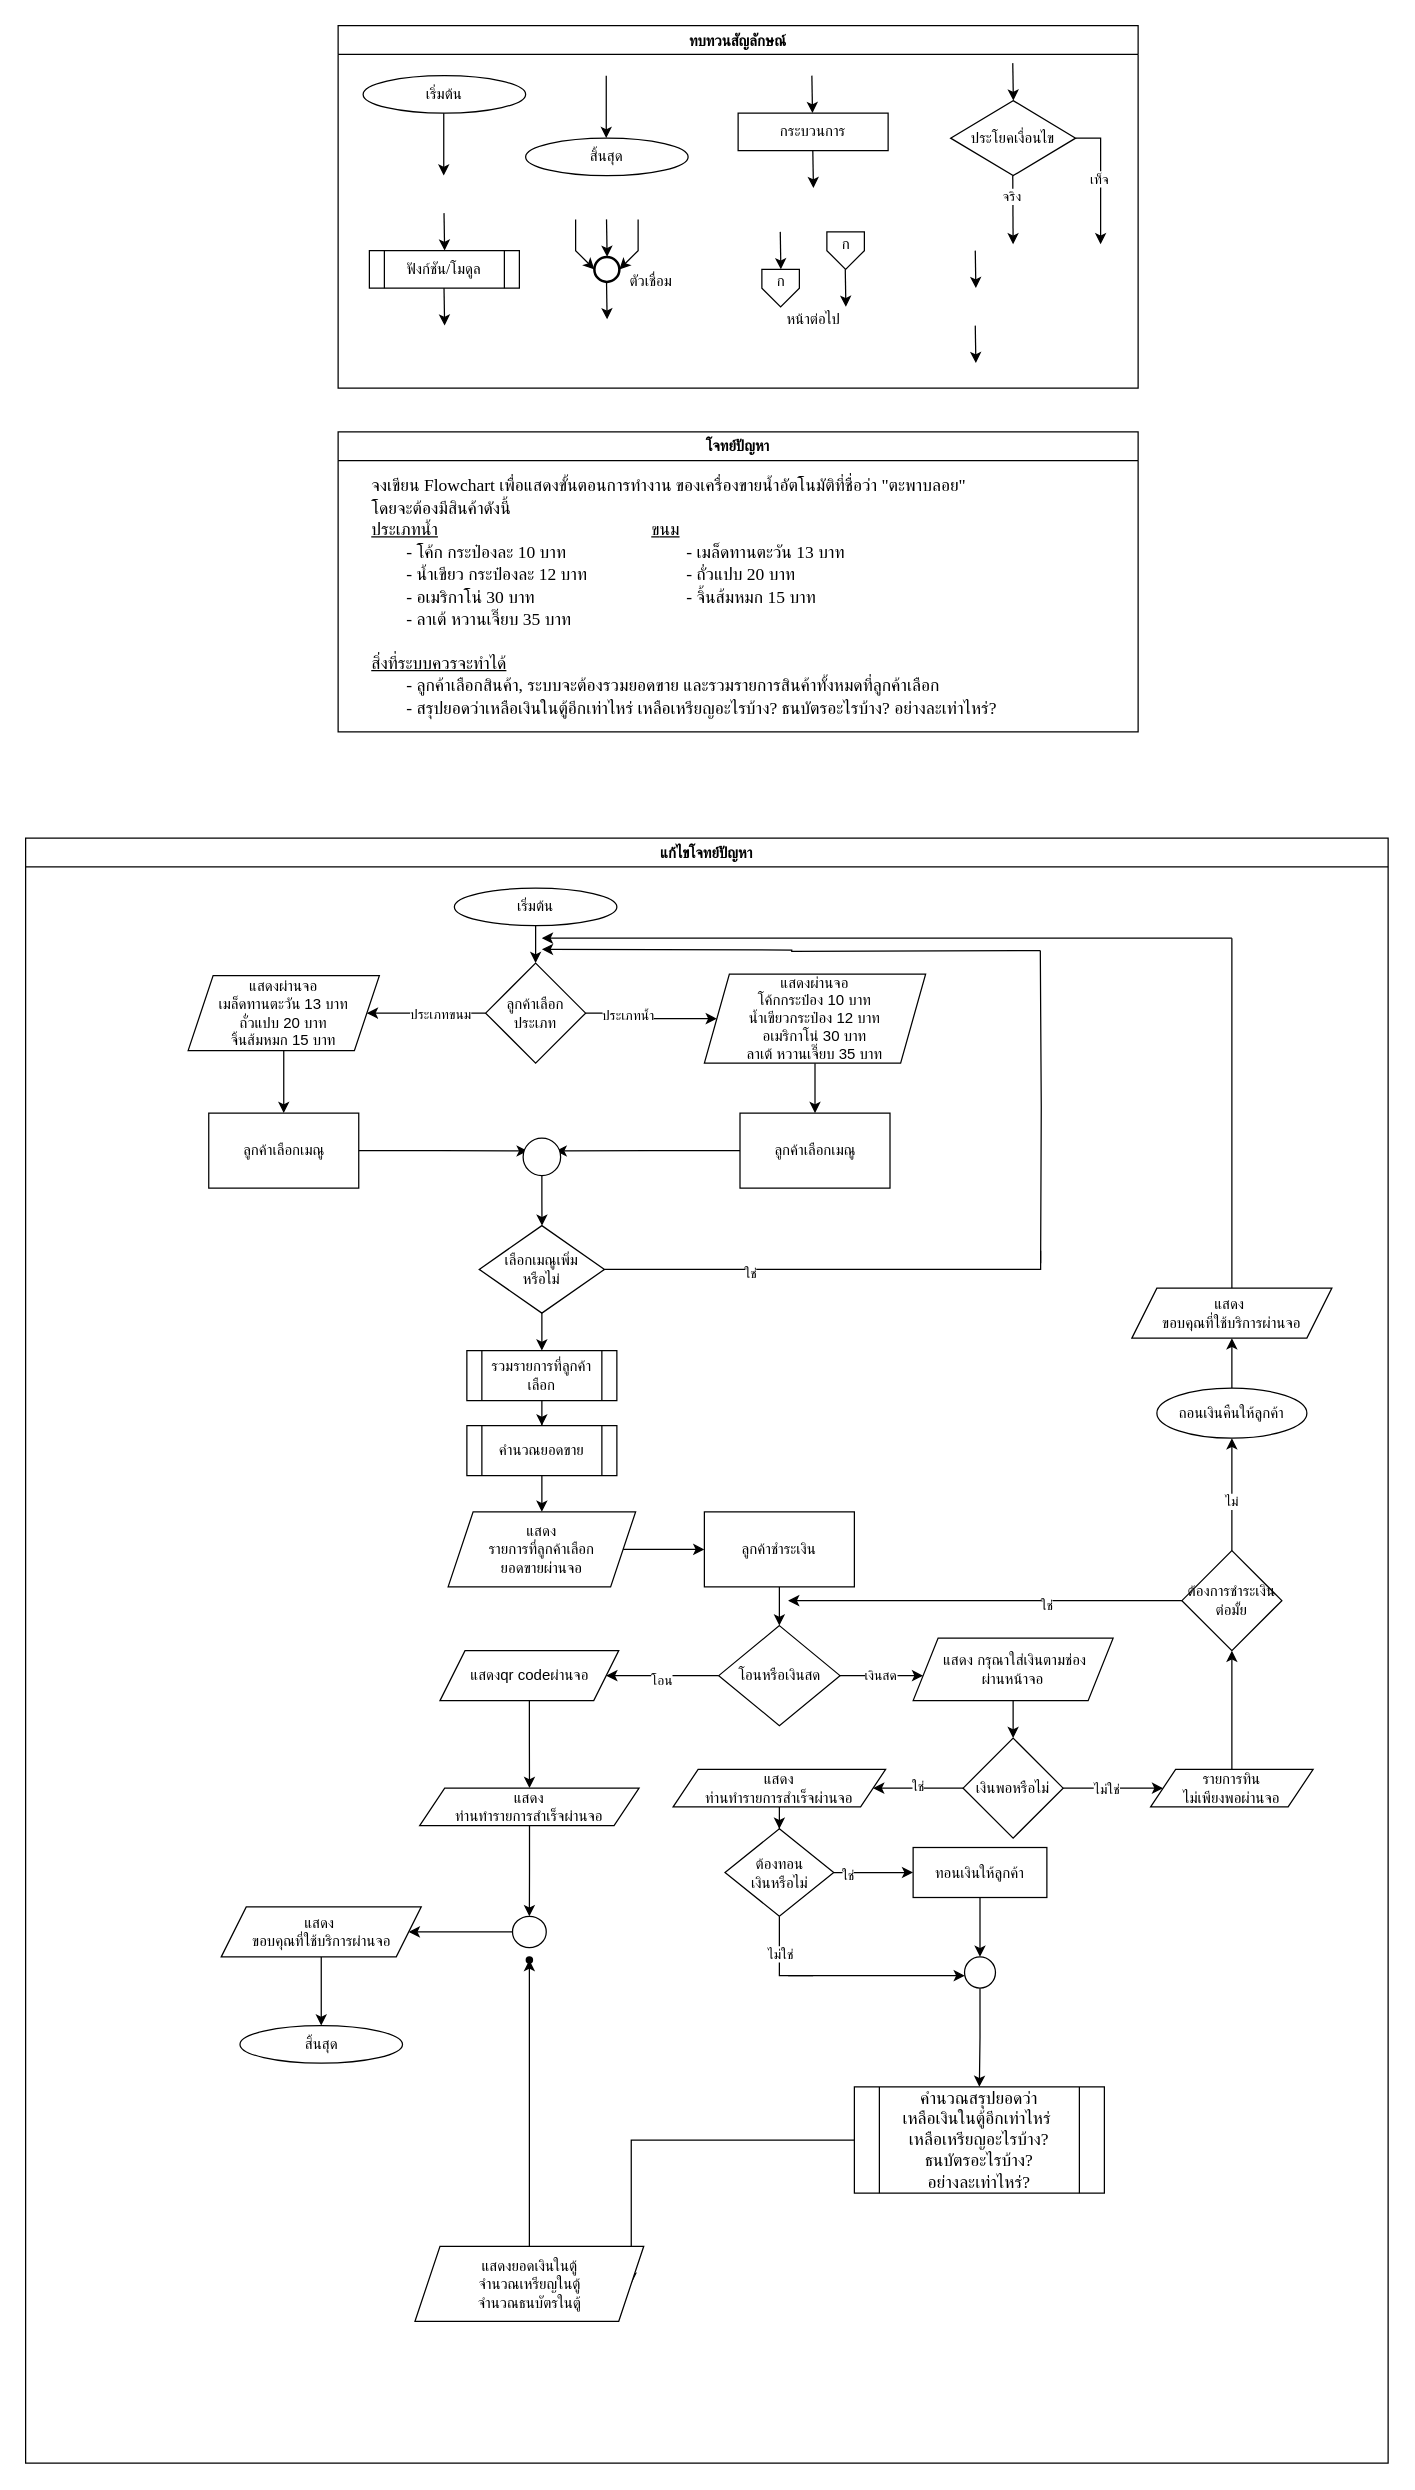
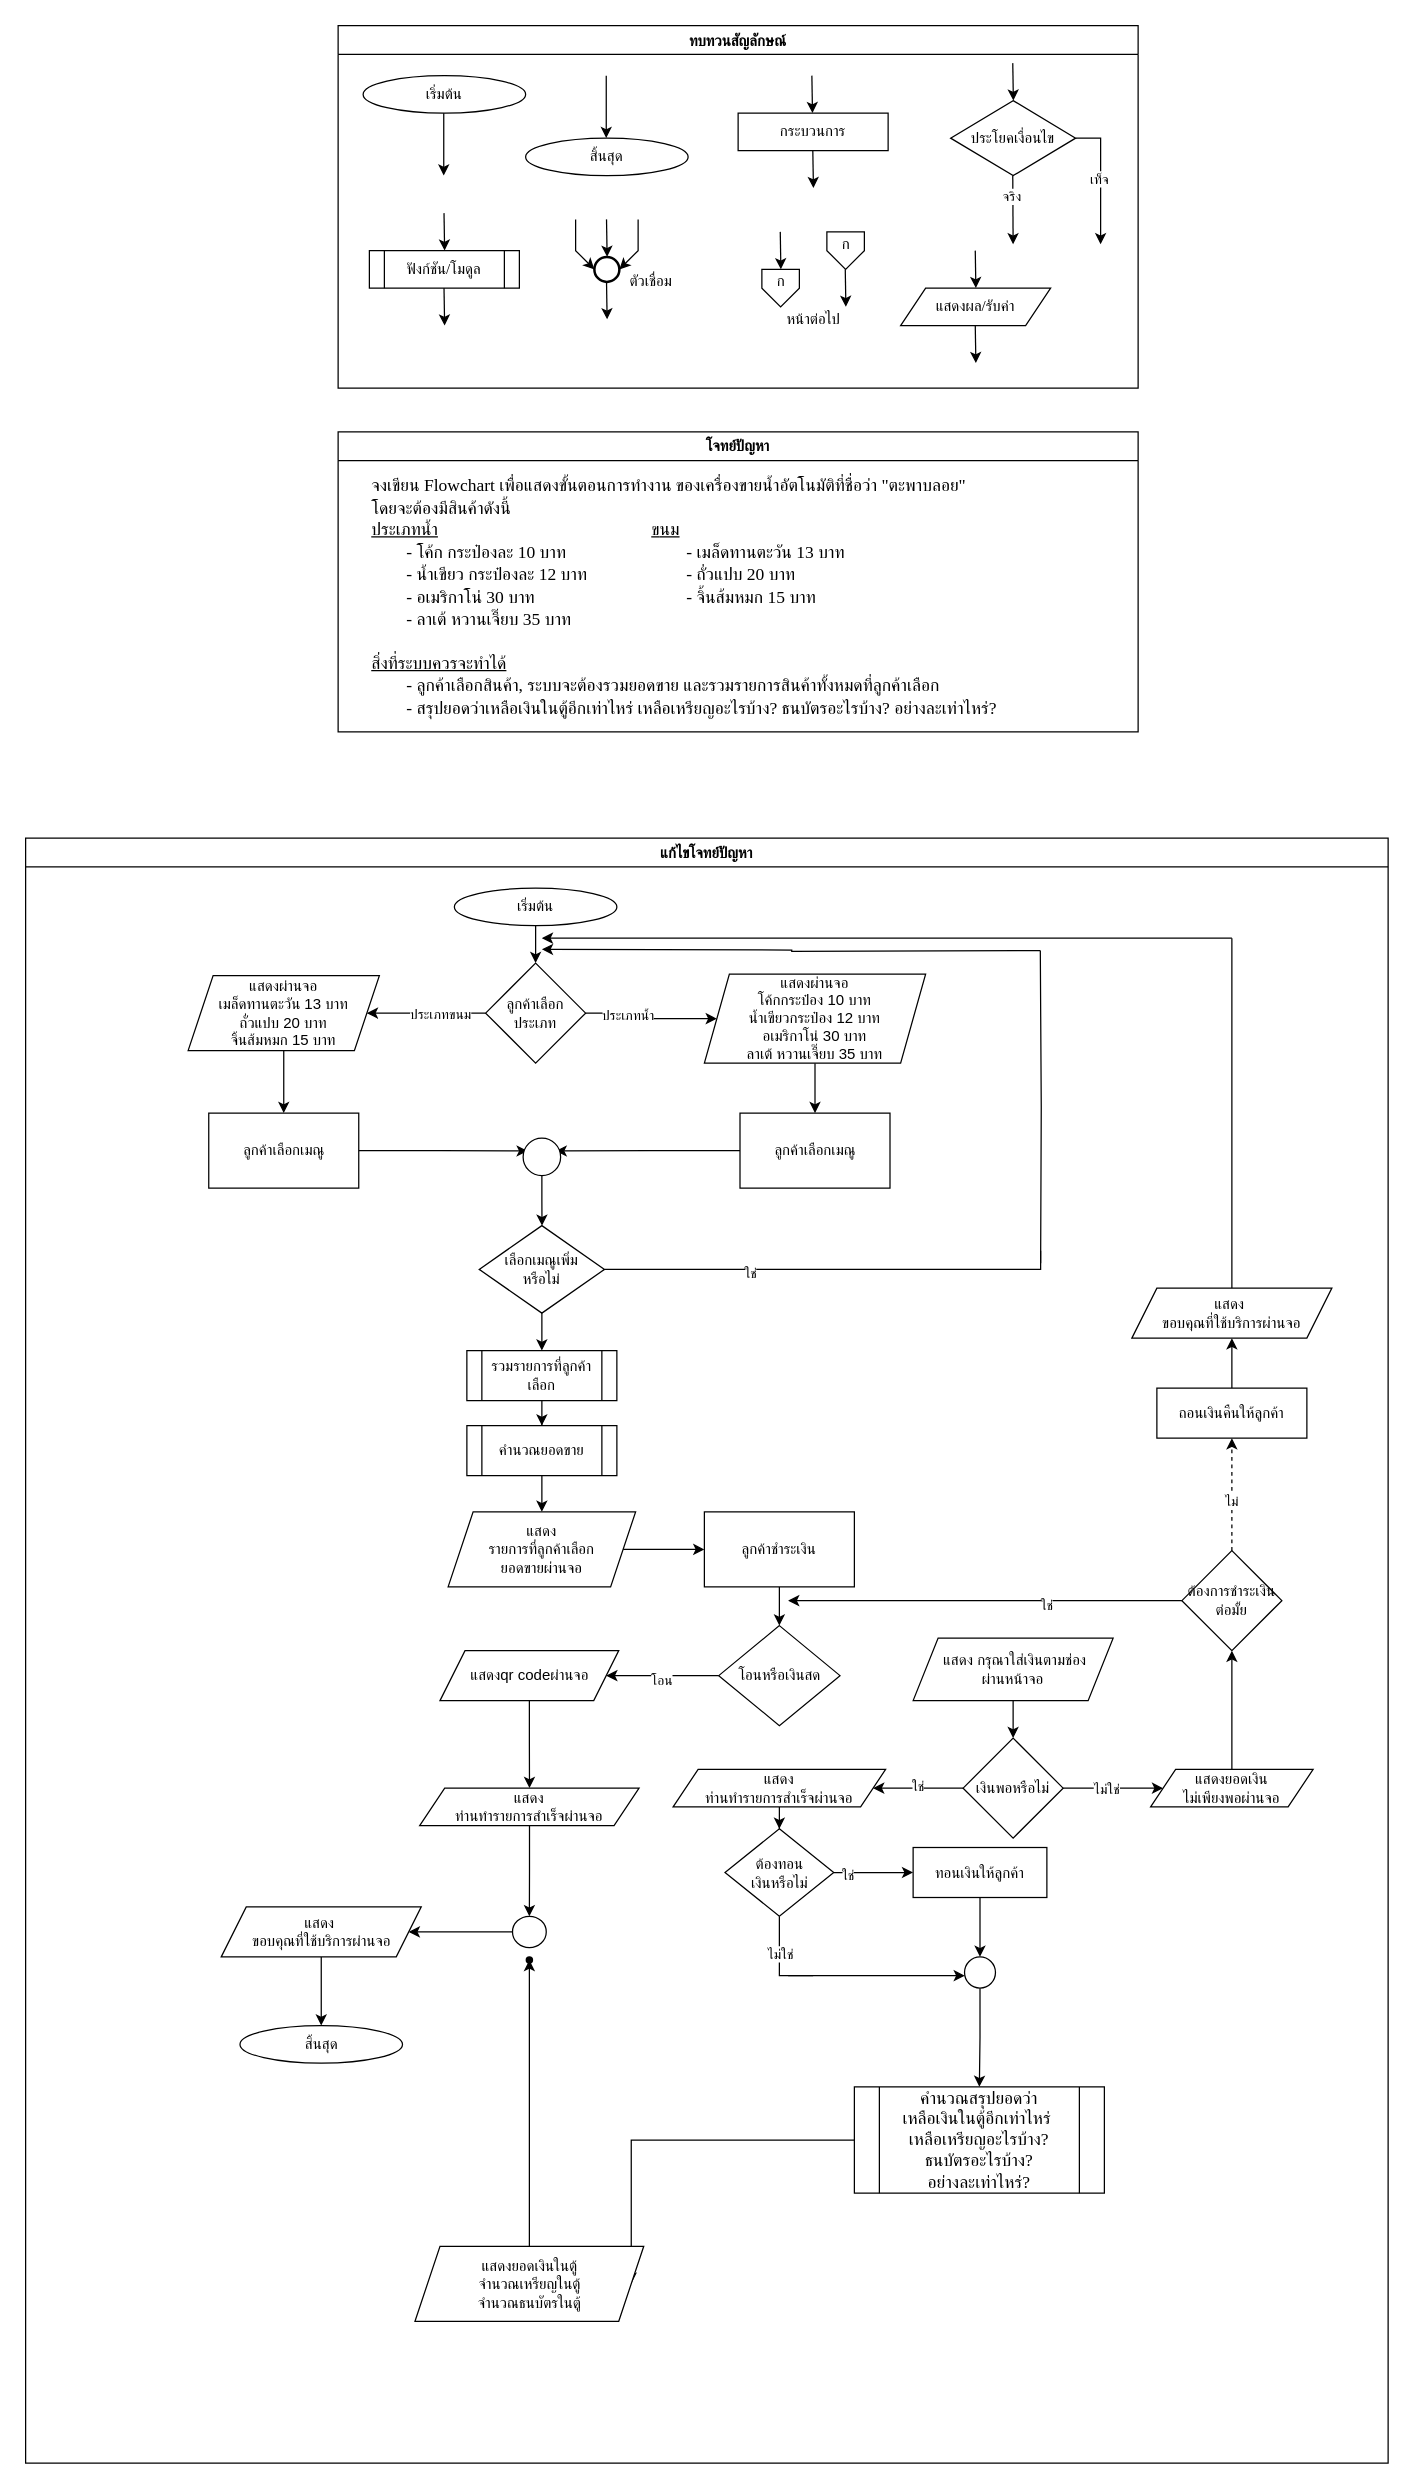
none -> (976, 307)
(1232, 1413) -> (1232, 1413)
(1232, 1471) -> (1232, 1471)
(878, 1676) -> none
(1232, 1788) -> (1232, 1788)
